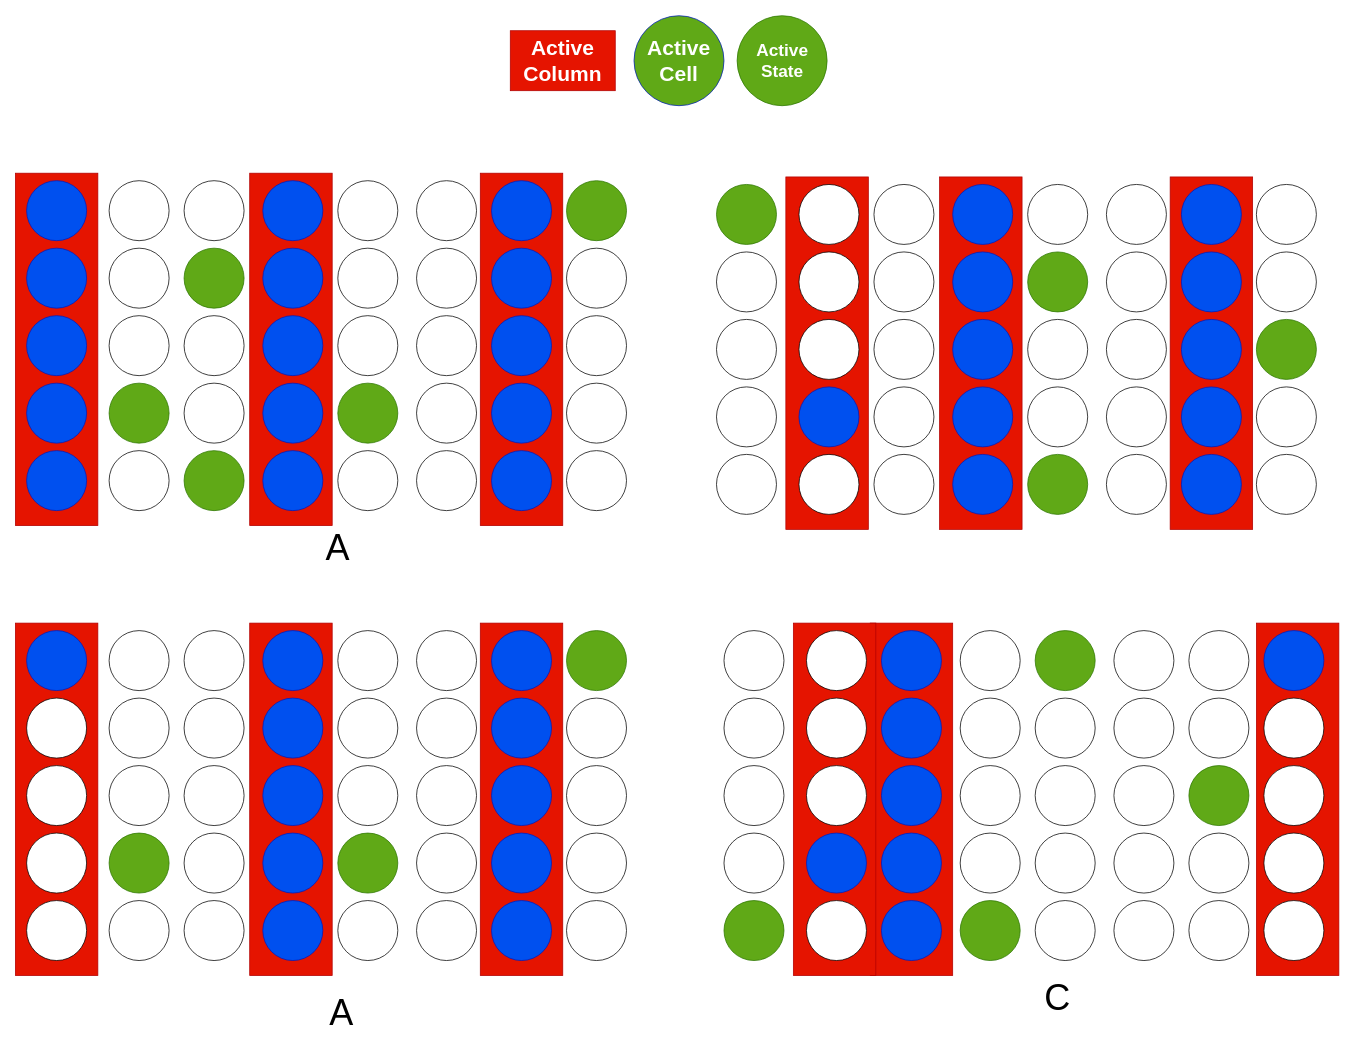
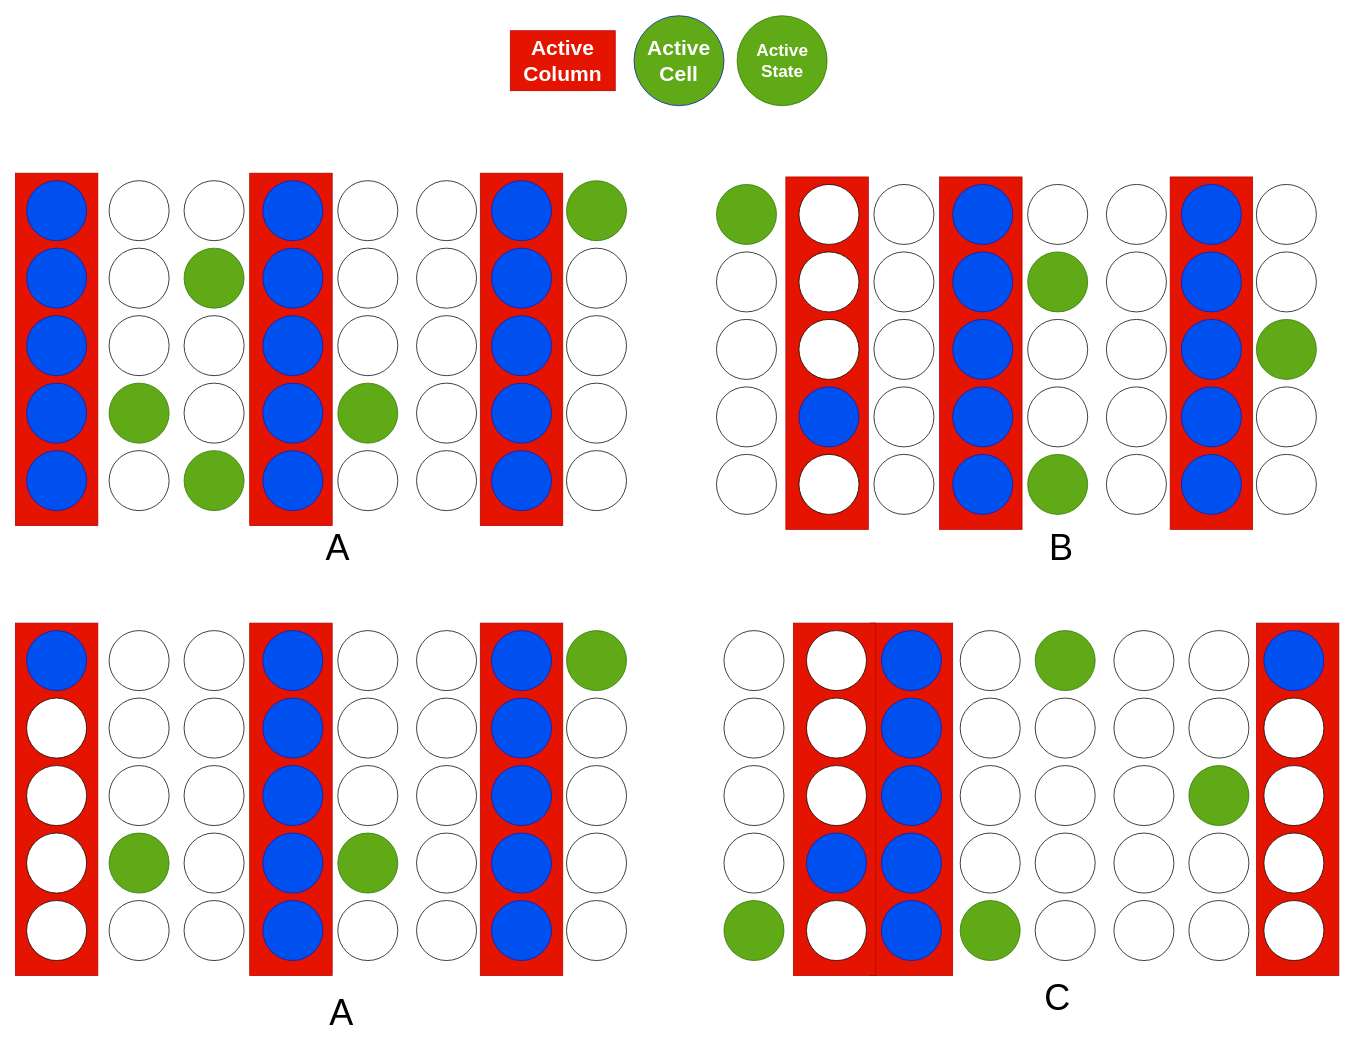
none -> (1062, 548)
